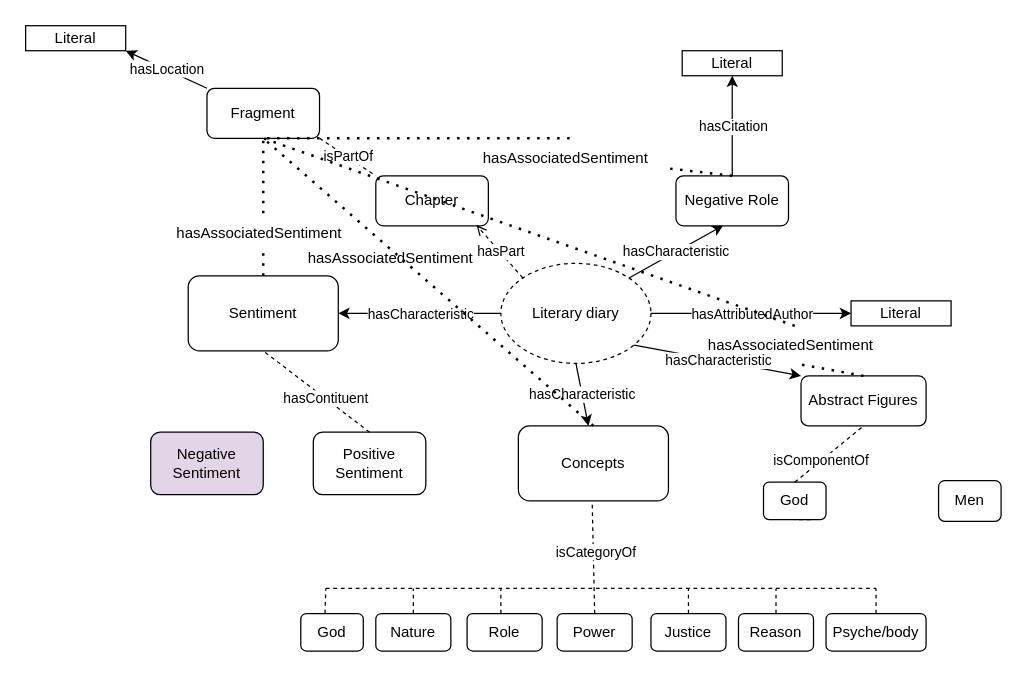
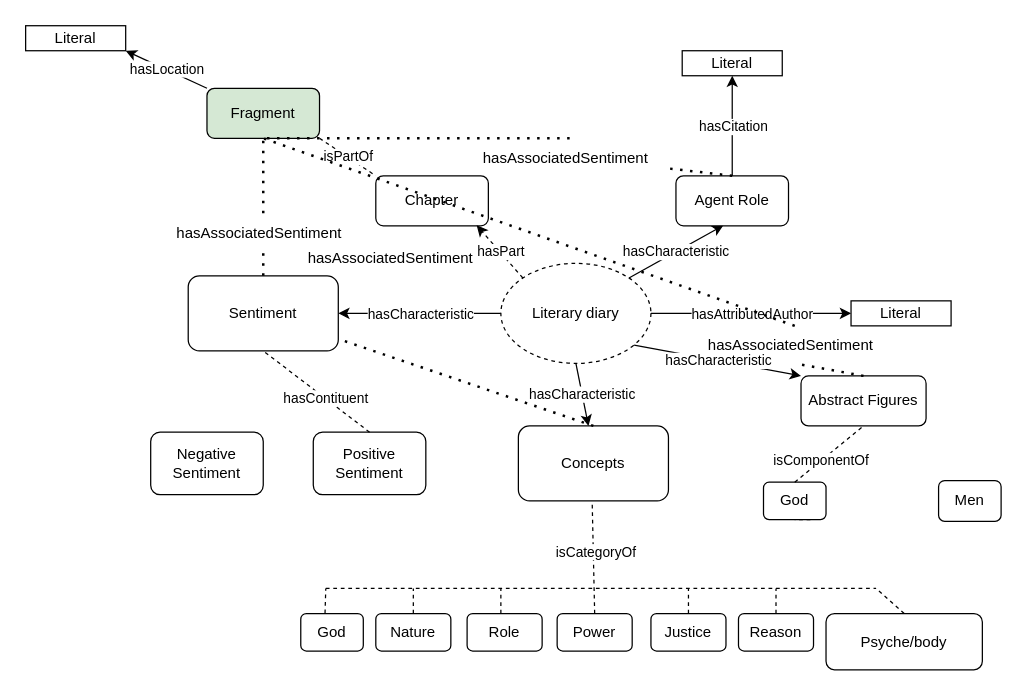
(263, 113) -> (263, 113)
(732, 201) -> (732, 201)
(481, 230) -> (483, 233)
(423, 278) -> (466, 382)
(207, 463) -> (207, 463)
(876, 632) -> (904, 641)
